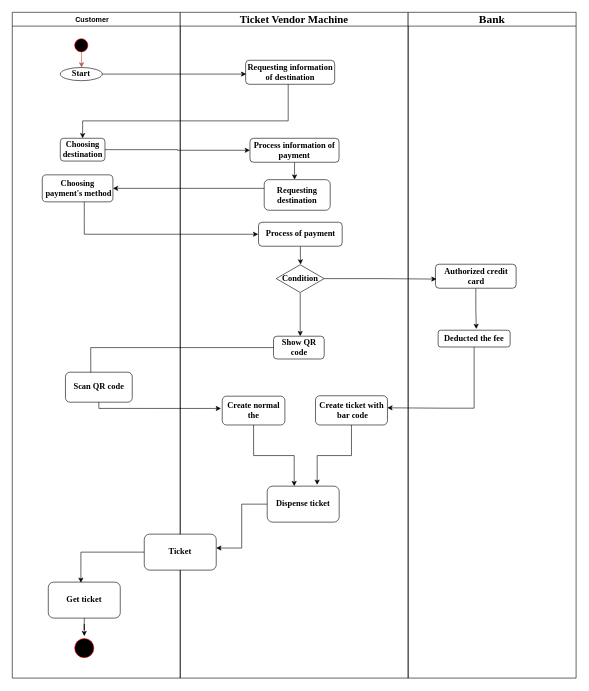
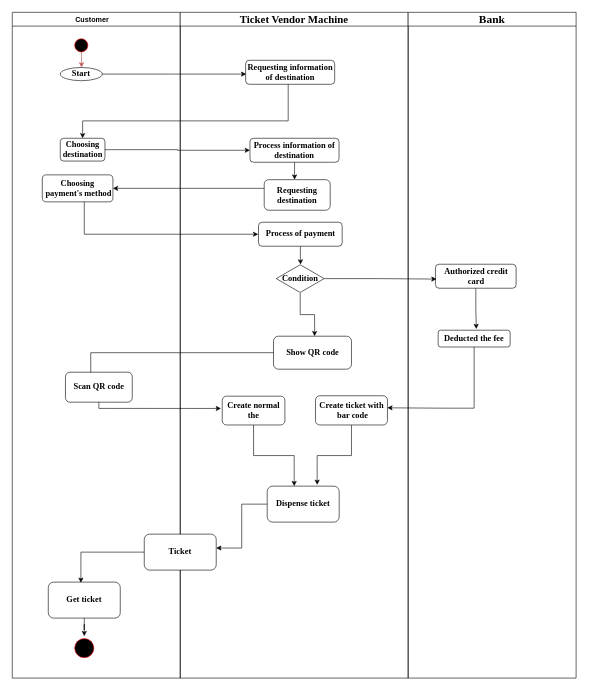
(295, 150) -> (295, 150)
(299, 348) -> (313, 353)
